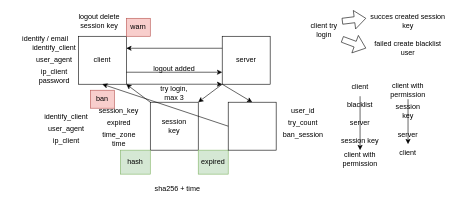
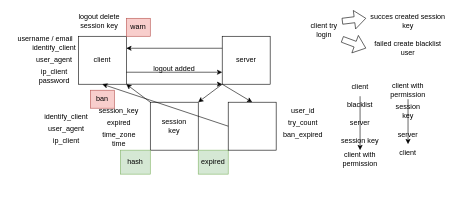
(45, 39) -> (45, 39)
(174, 93) -> none
(303, 135) -> (303, 135)
(177, 189) -> none
